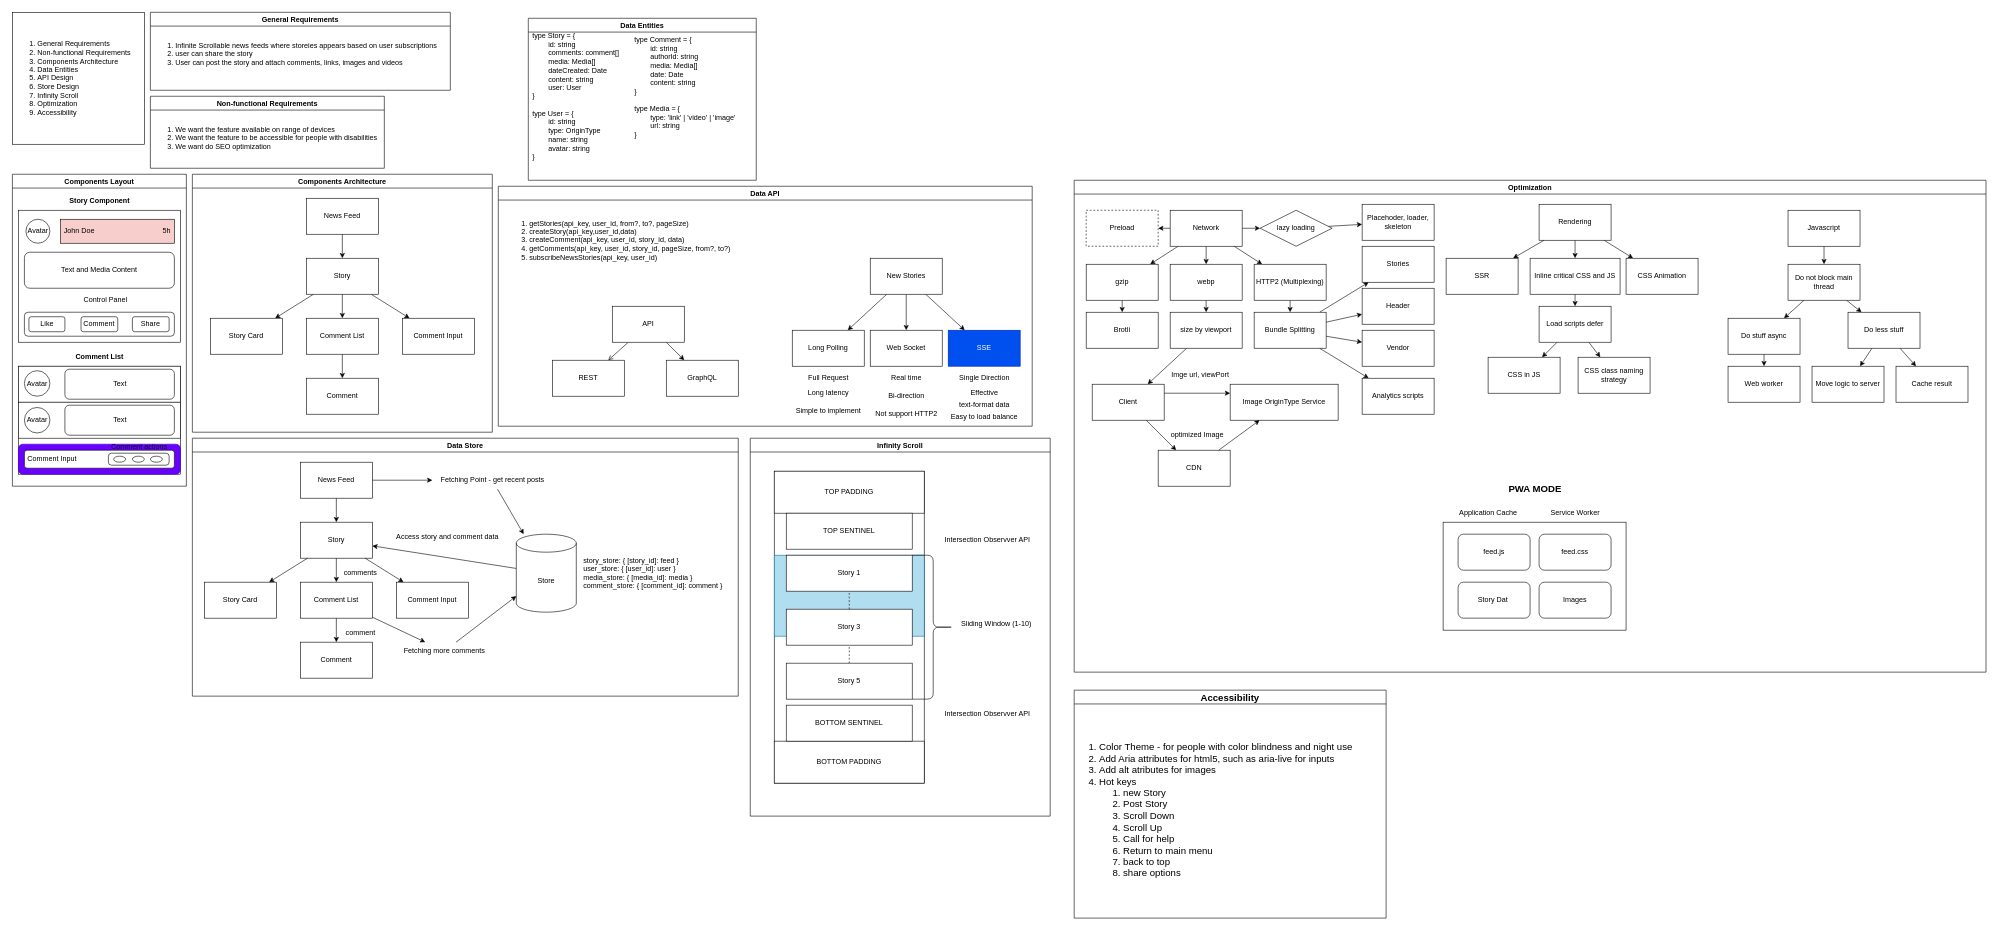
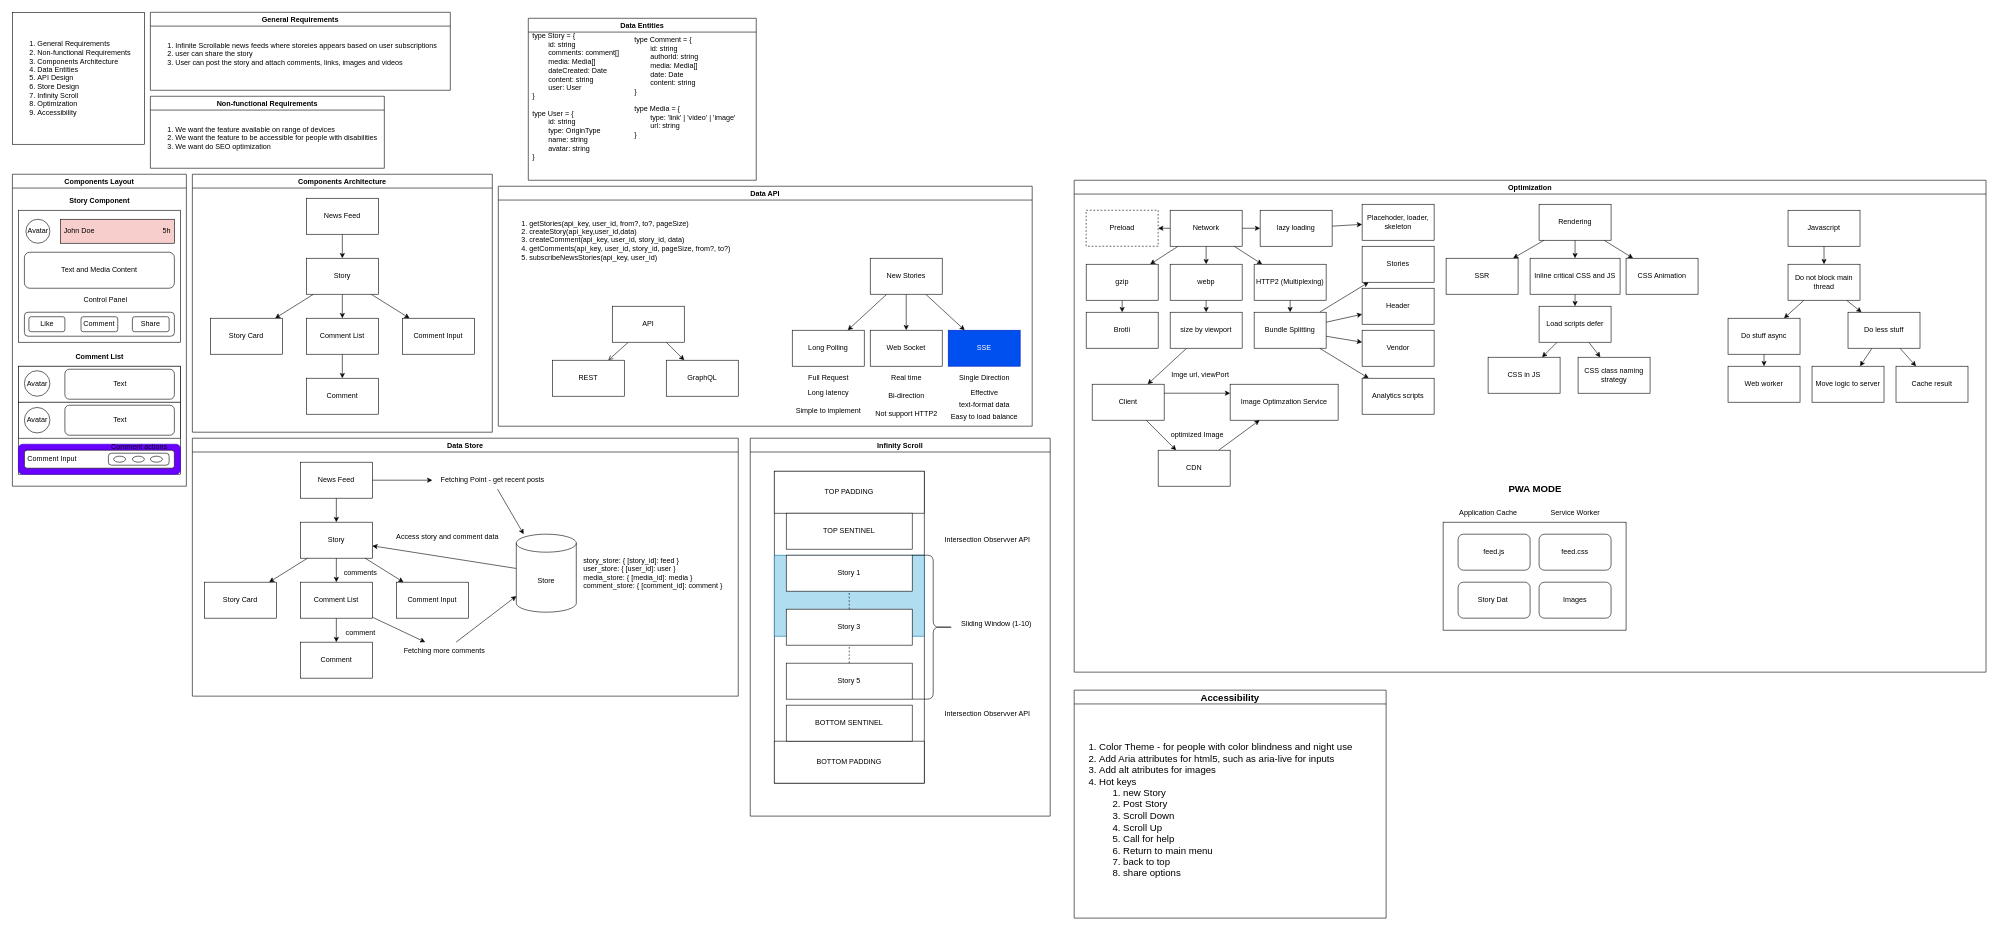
(1296, 228) -> (1296, 228)
(1284, 402) -> (1284, 402)
